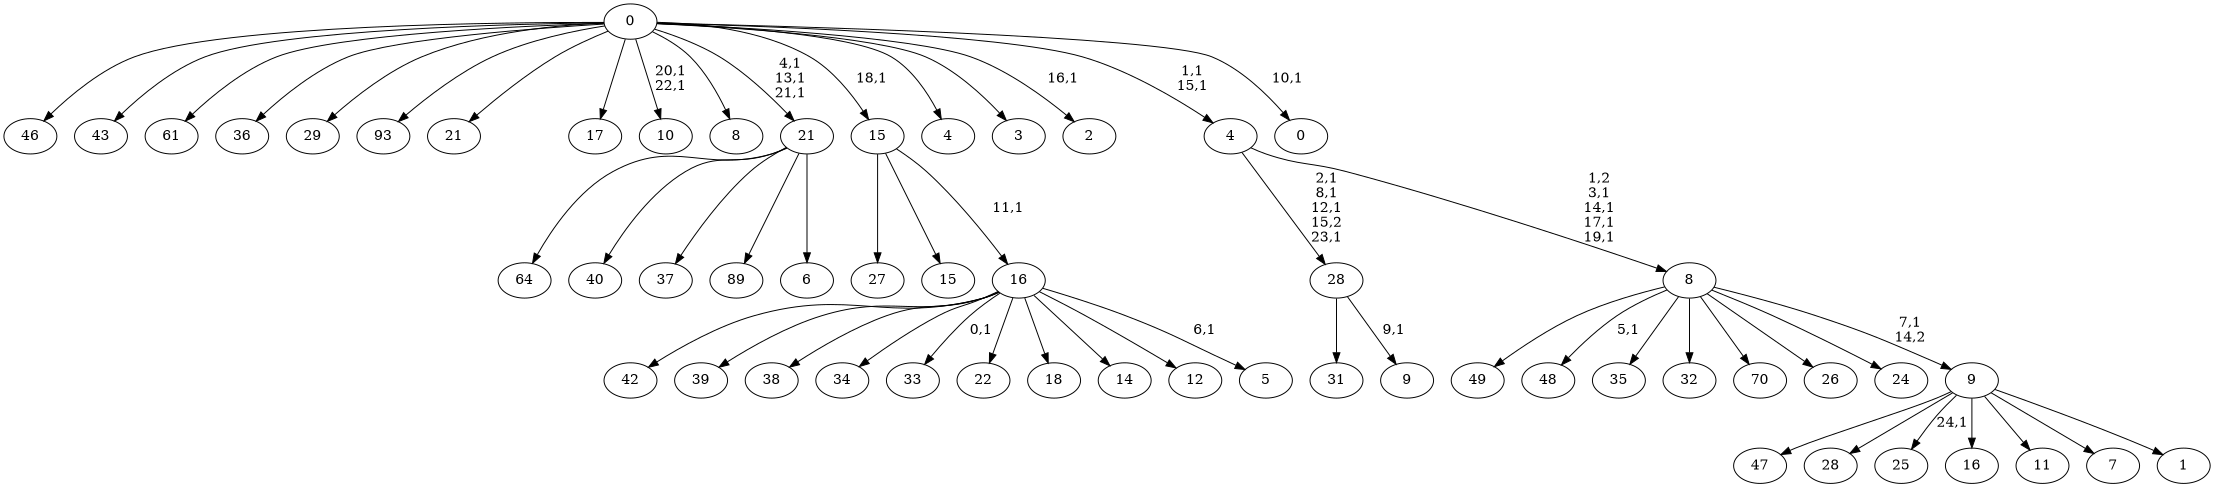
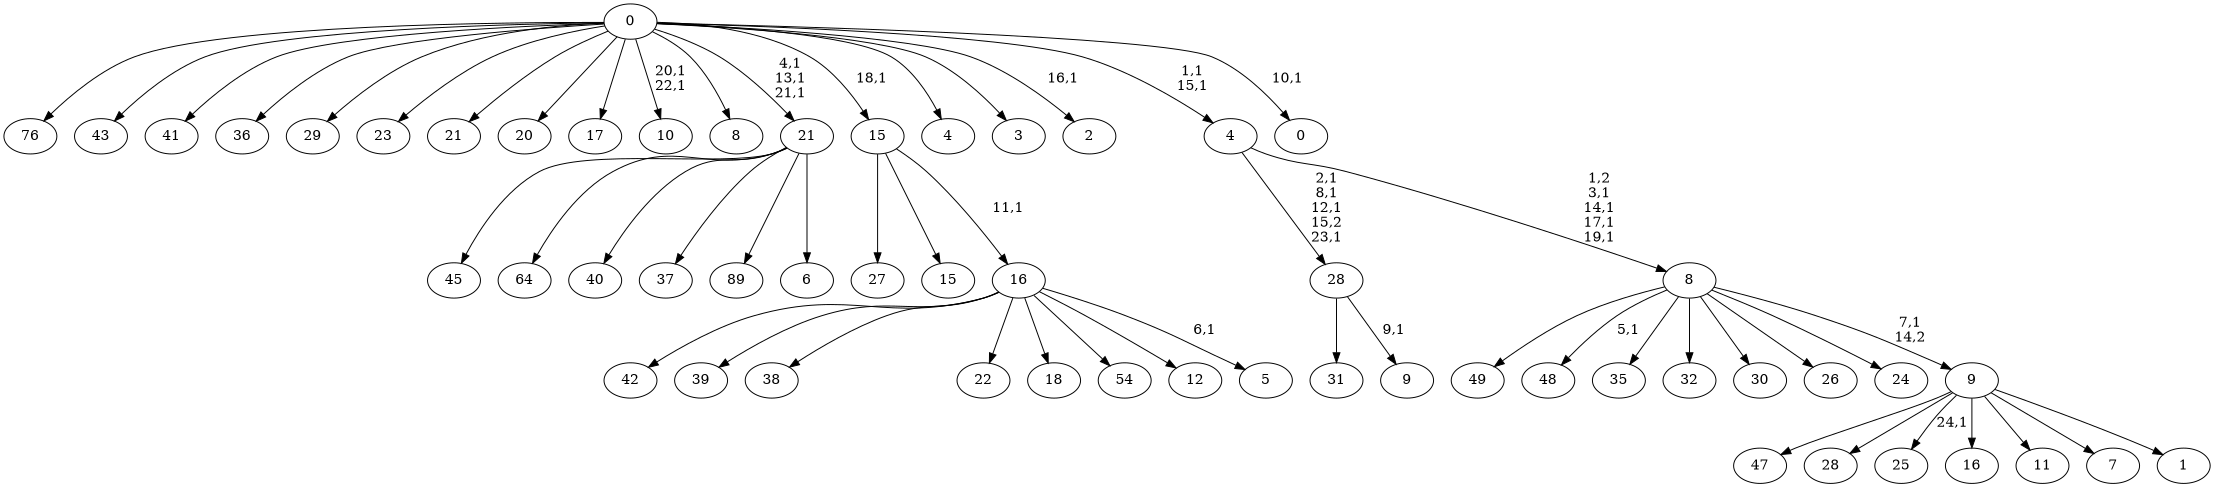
(30, 136) -> (30, 136)
(172, 136) -> (172, 136)
(383, 136) -> (383, 136)
none -> (525, 136)
none -> (454, 280)
(842, 380) -> none
(913, 380) -> none
(1125, 380) -> (1125, 380)
(1760, 380) -> (1760, 380)
